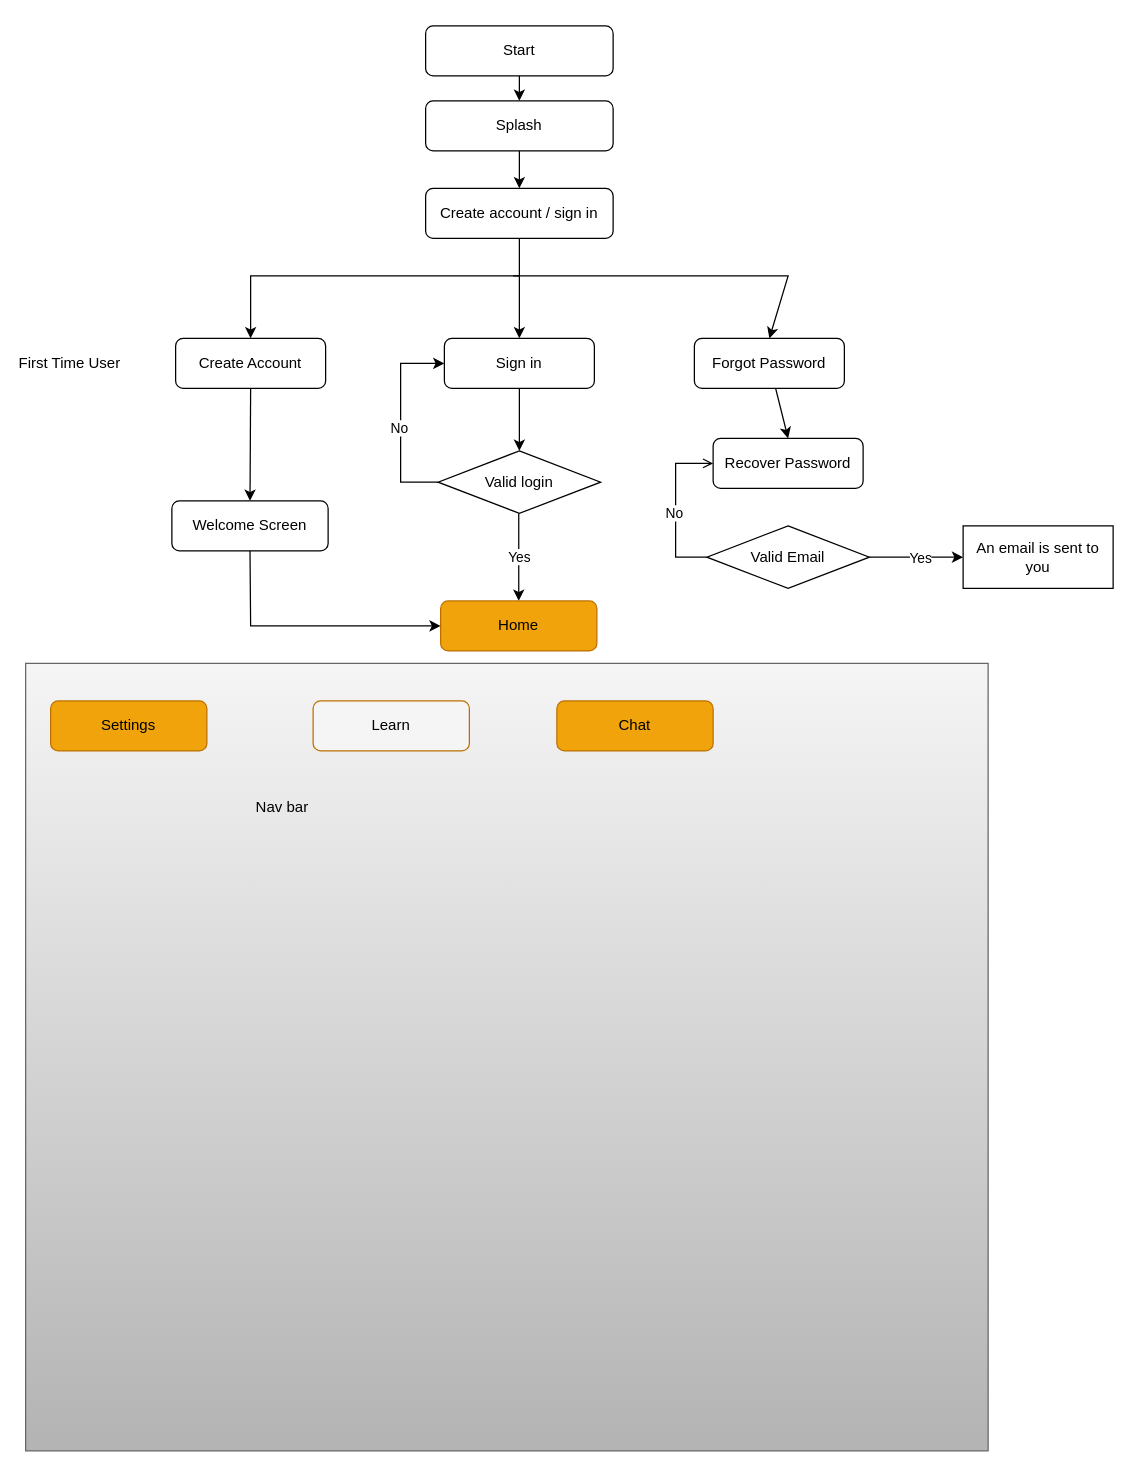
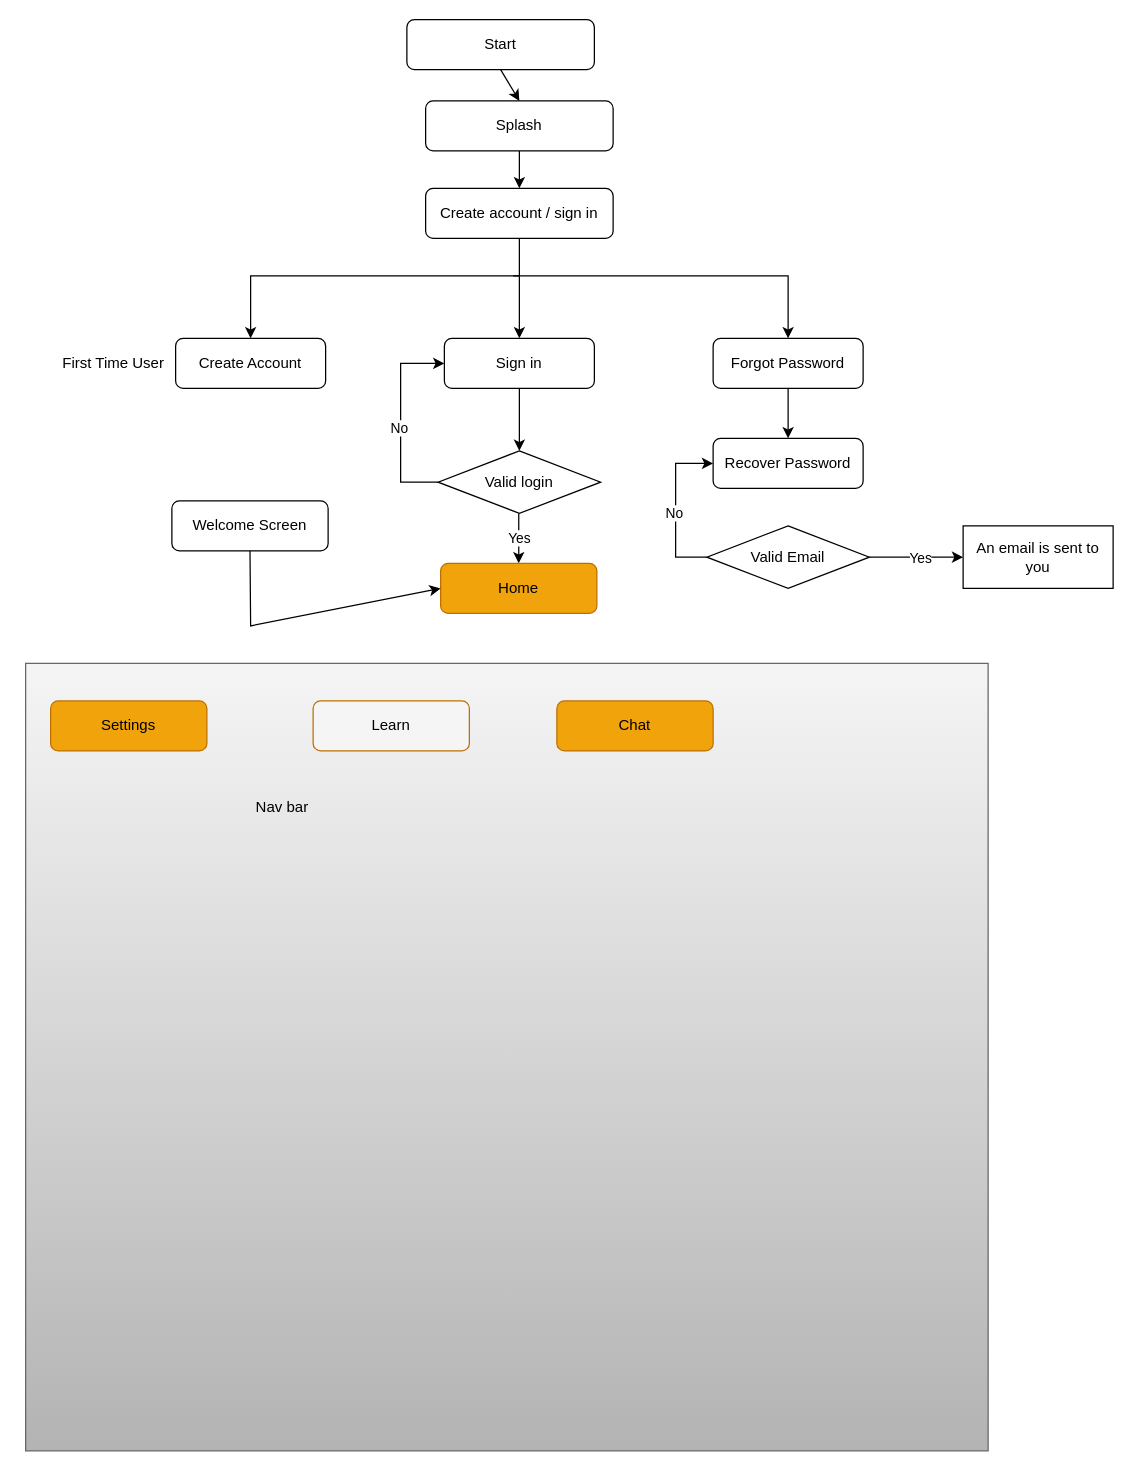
(519, 51) -> (501, 44)
(69, 363) -> (113, 363)
(769, 363) -> (788, 363)
(250, 440) -> none
(705, 463) -> (703, 463)
(519, 626) -> (519, 588)
